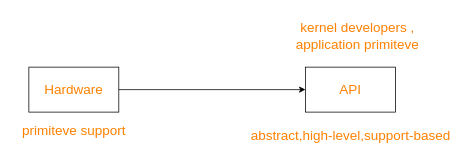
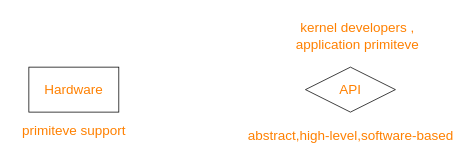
(209, 90) -> none
(351, 90) -> (351, 90)
(351, 136) -> (351, 136)
